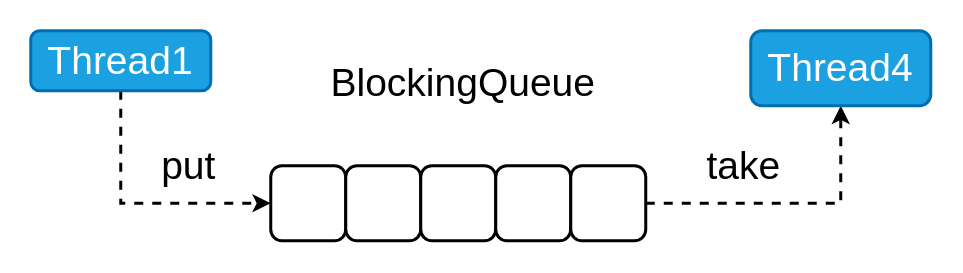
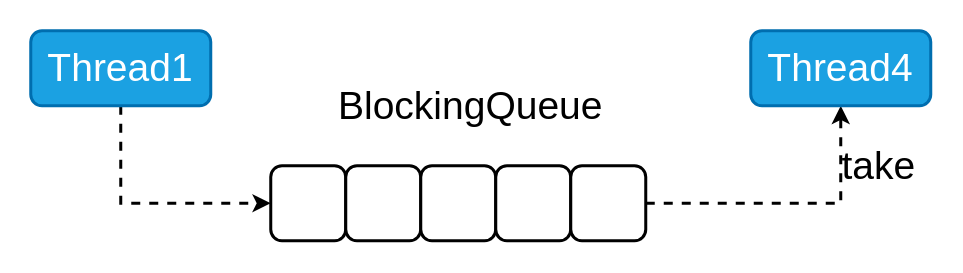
(121, 61) -> (121, 68)
(463, 83) -> (470, 106)
(188, 166) -> none
(743, 166) -> (878, 166)
